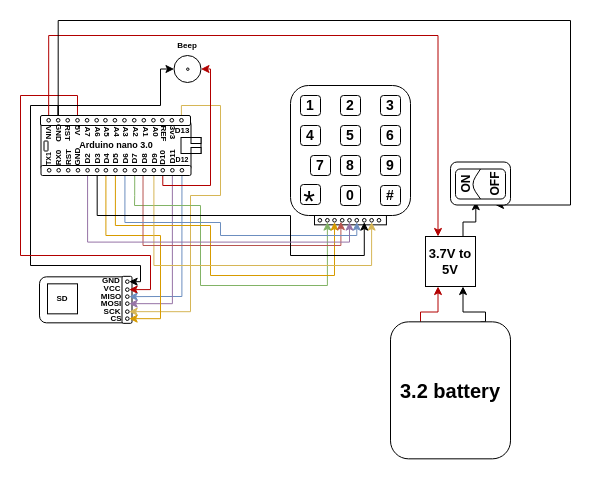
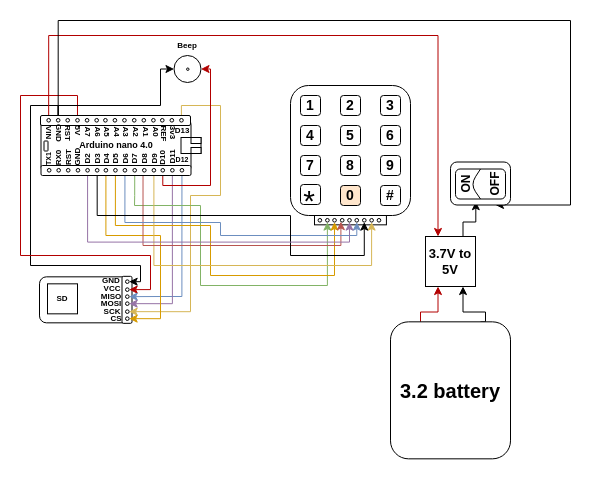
(117, 146) -> (117, 146)
(321, 166) -> (311, 166)
(351, 196) -> (351, 196)
